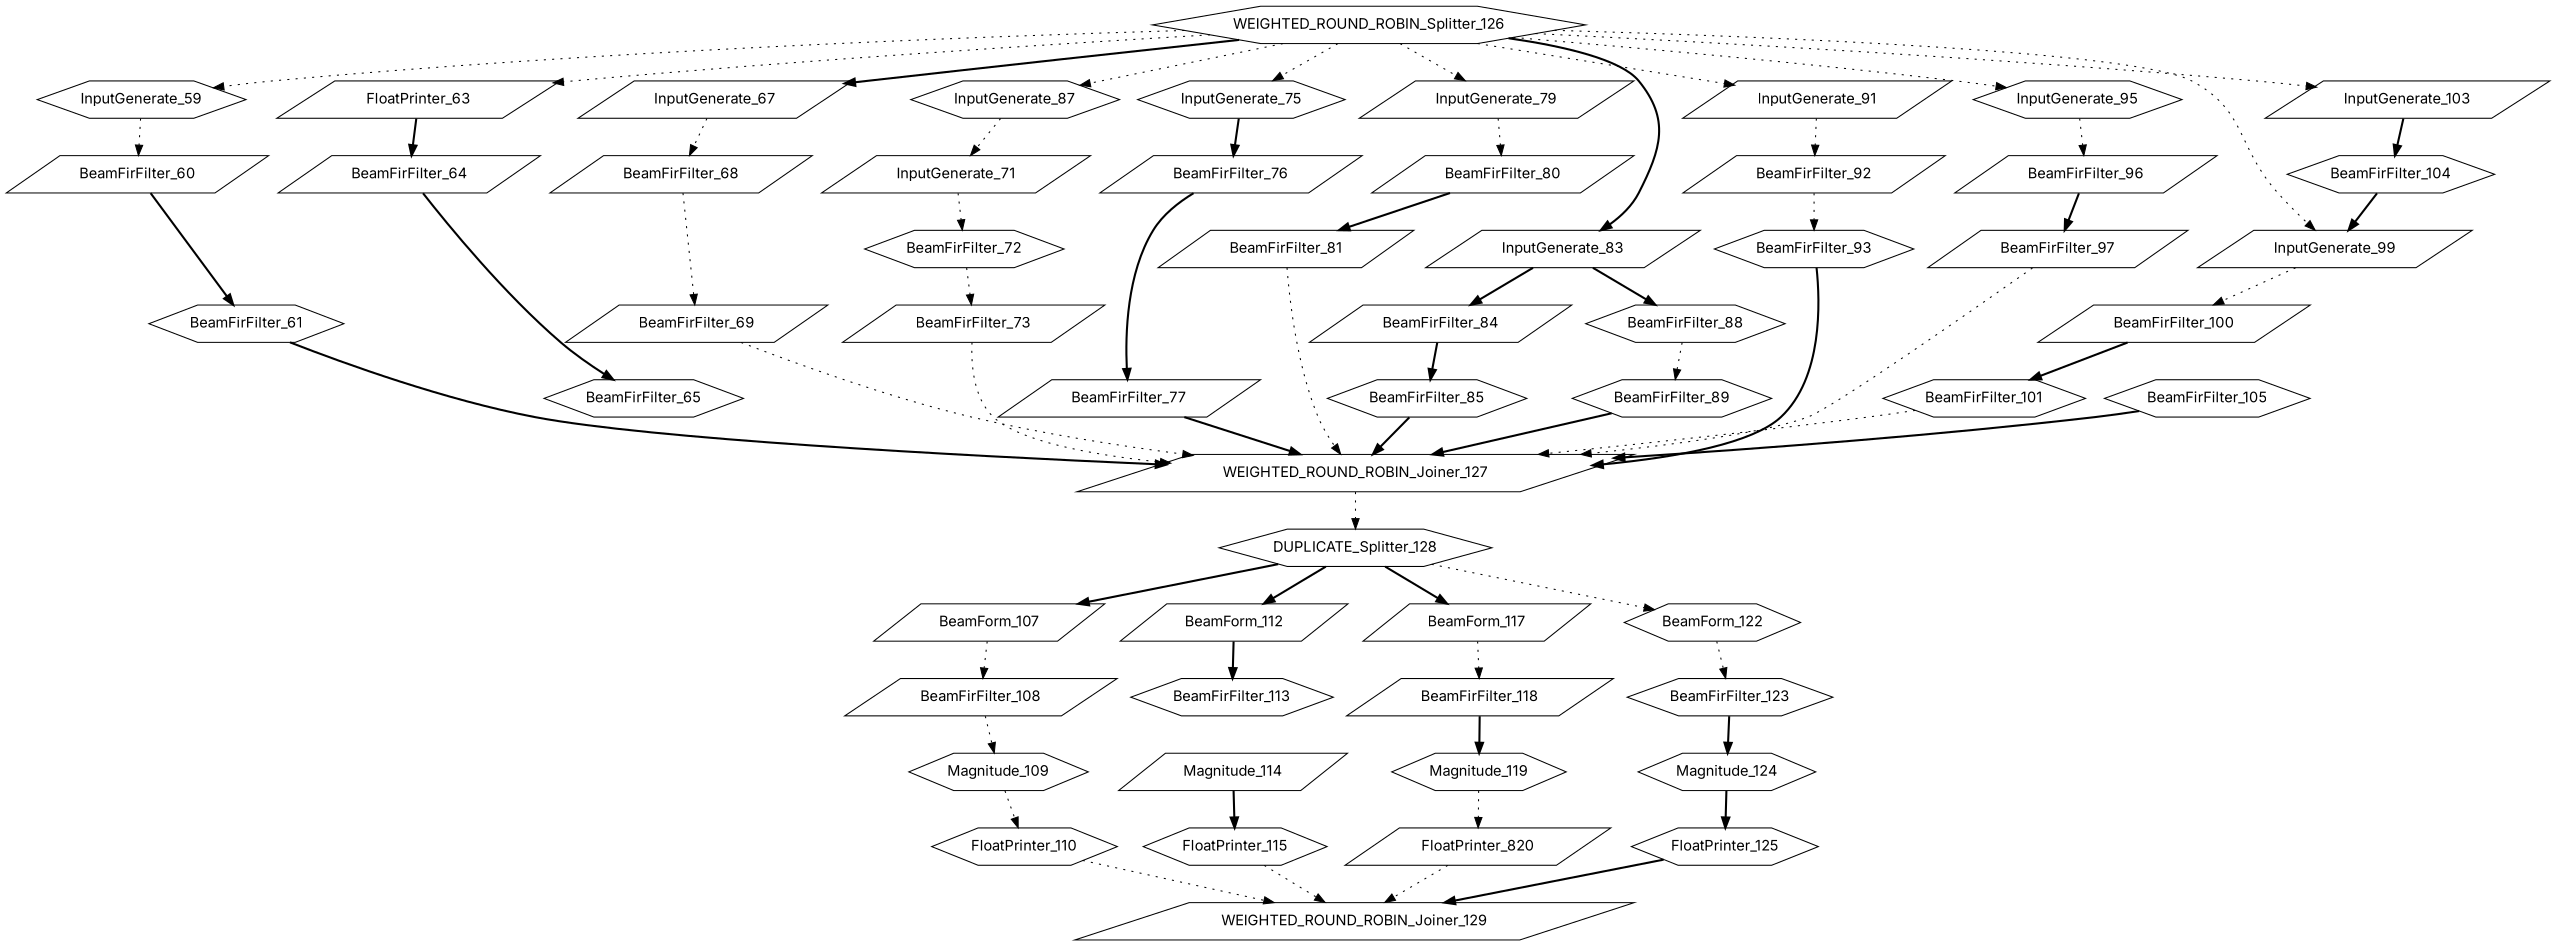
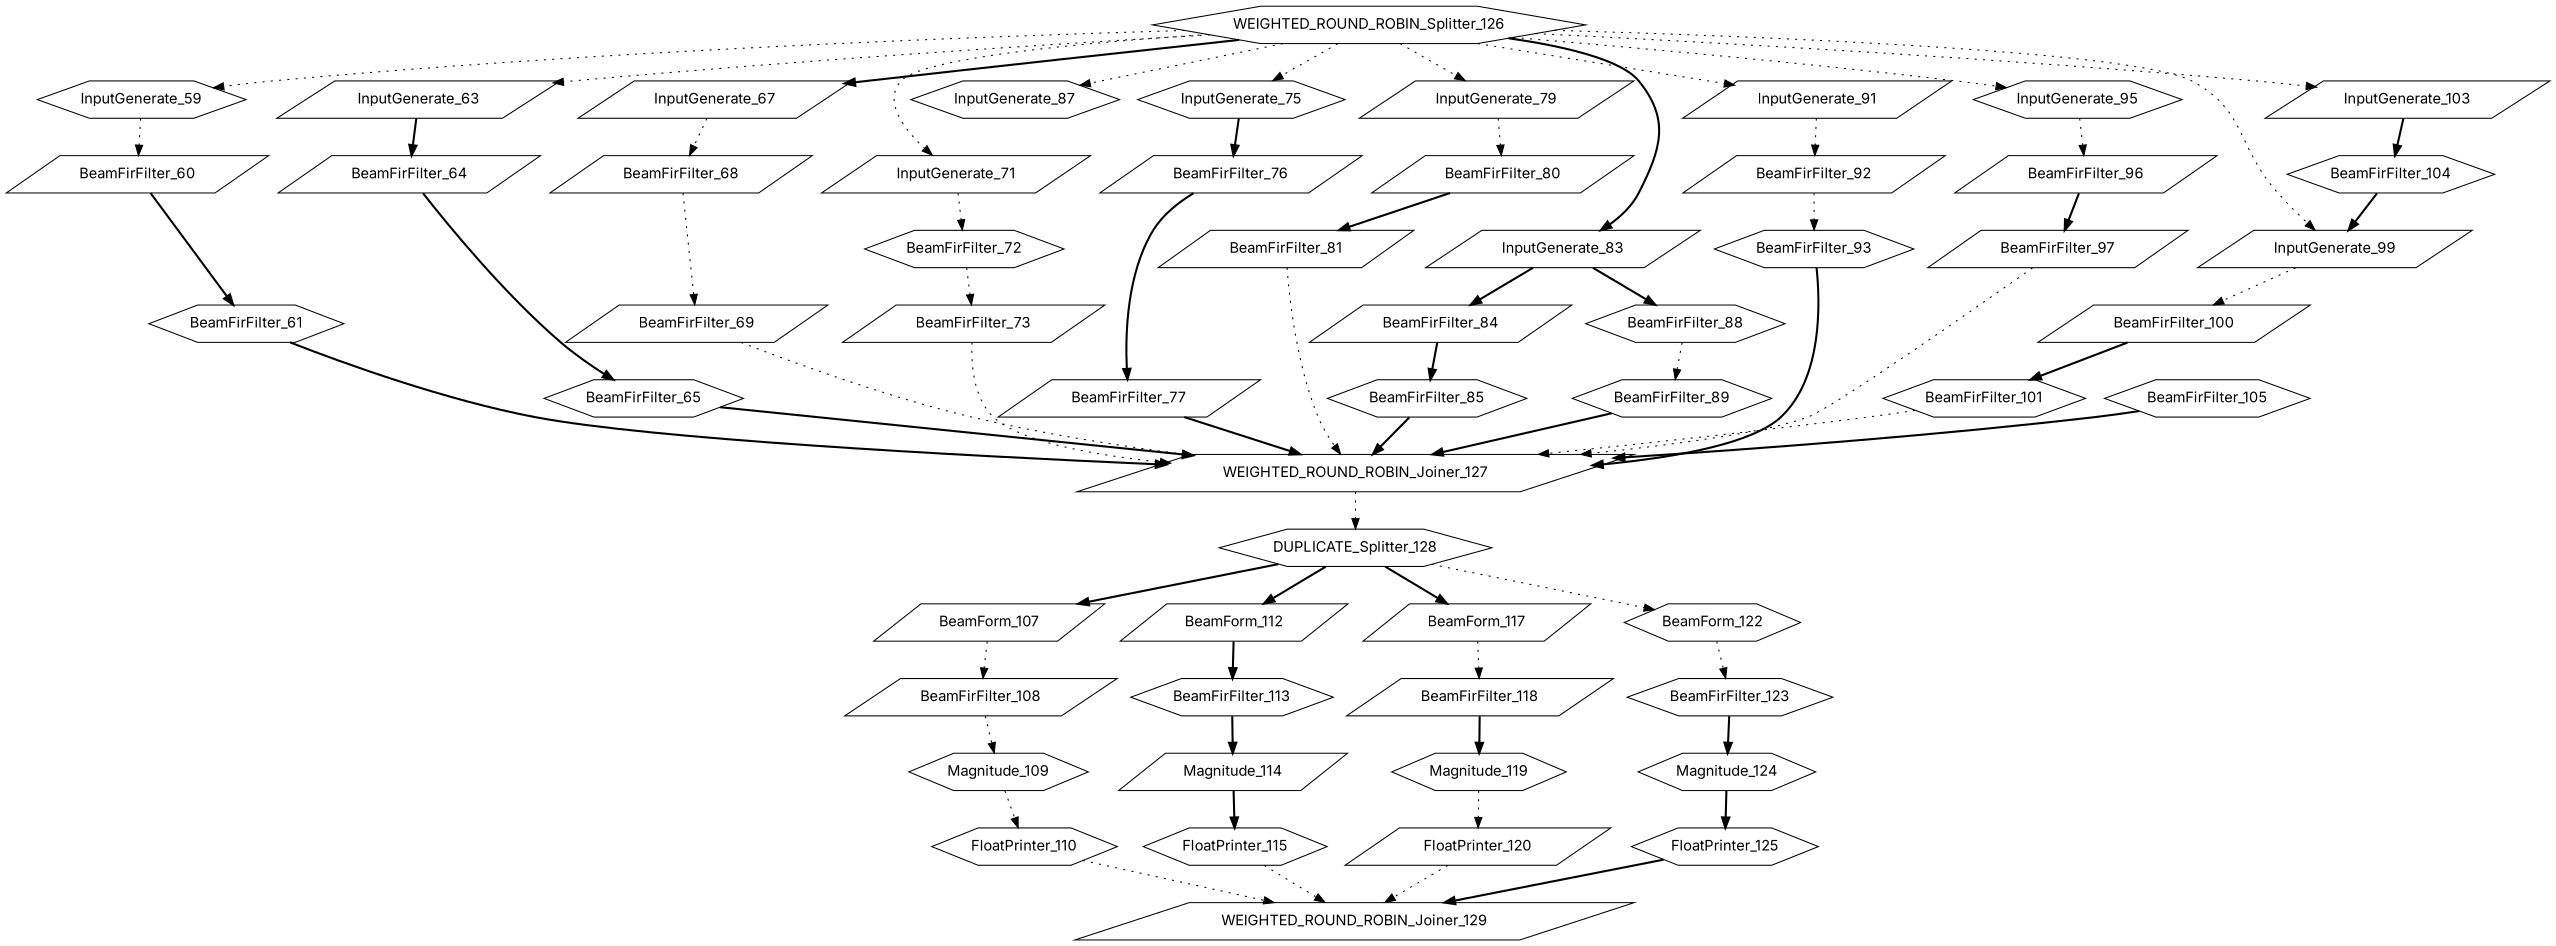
(419, 100) -> (419, 100)
(989, 133) -> (994, 55)
none -> (951, 431)
none -> (1232, 729)
(1478, 847) -> (1478, 847)
